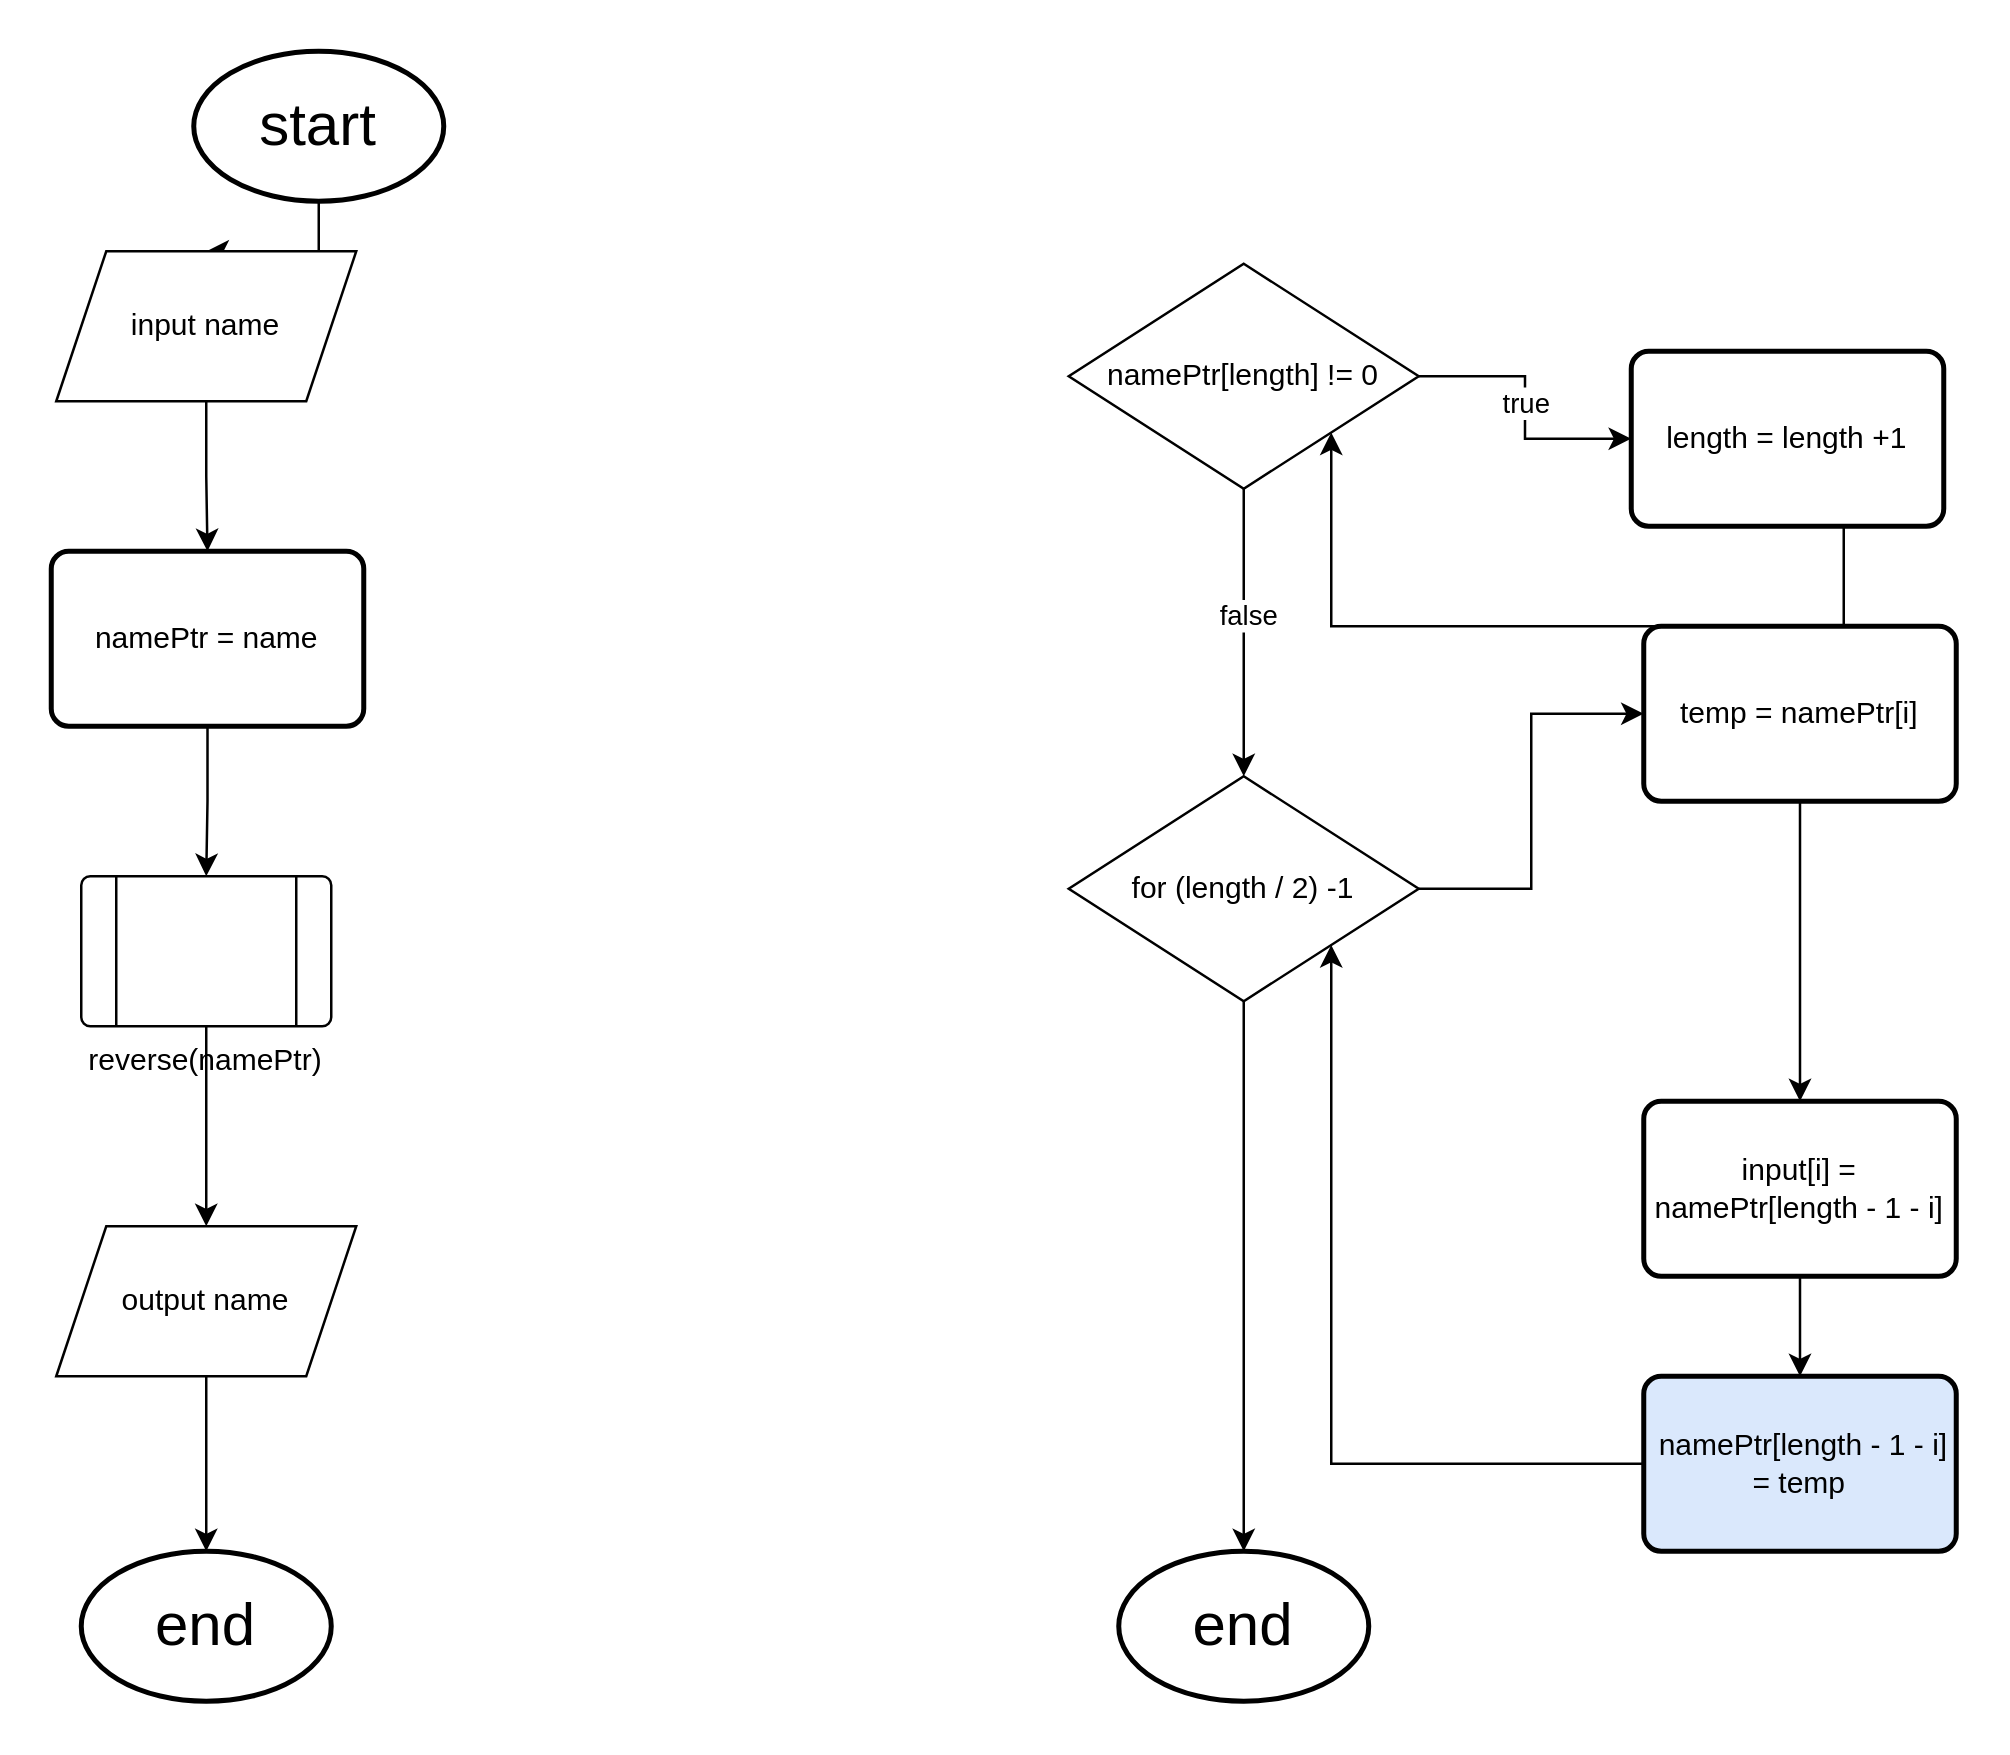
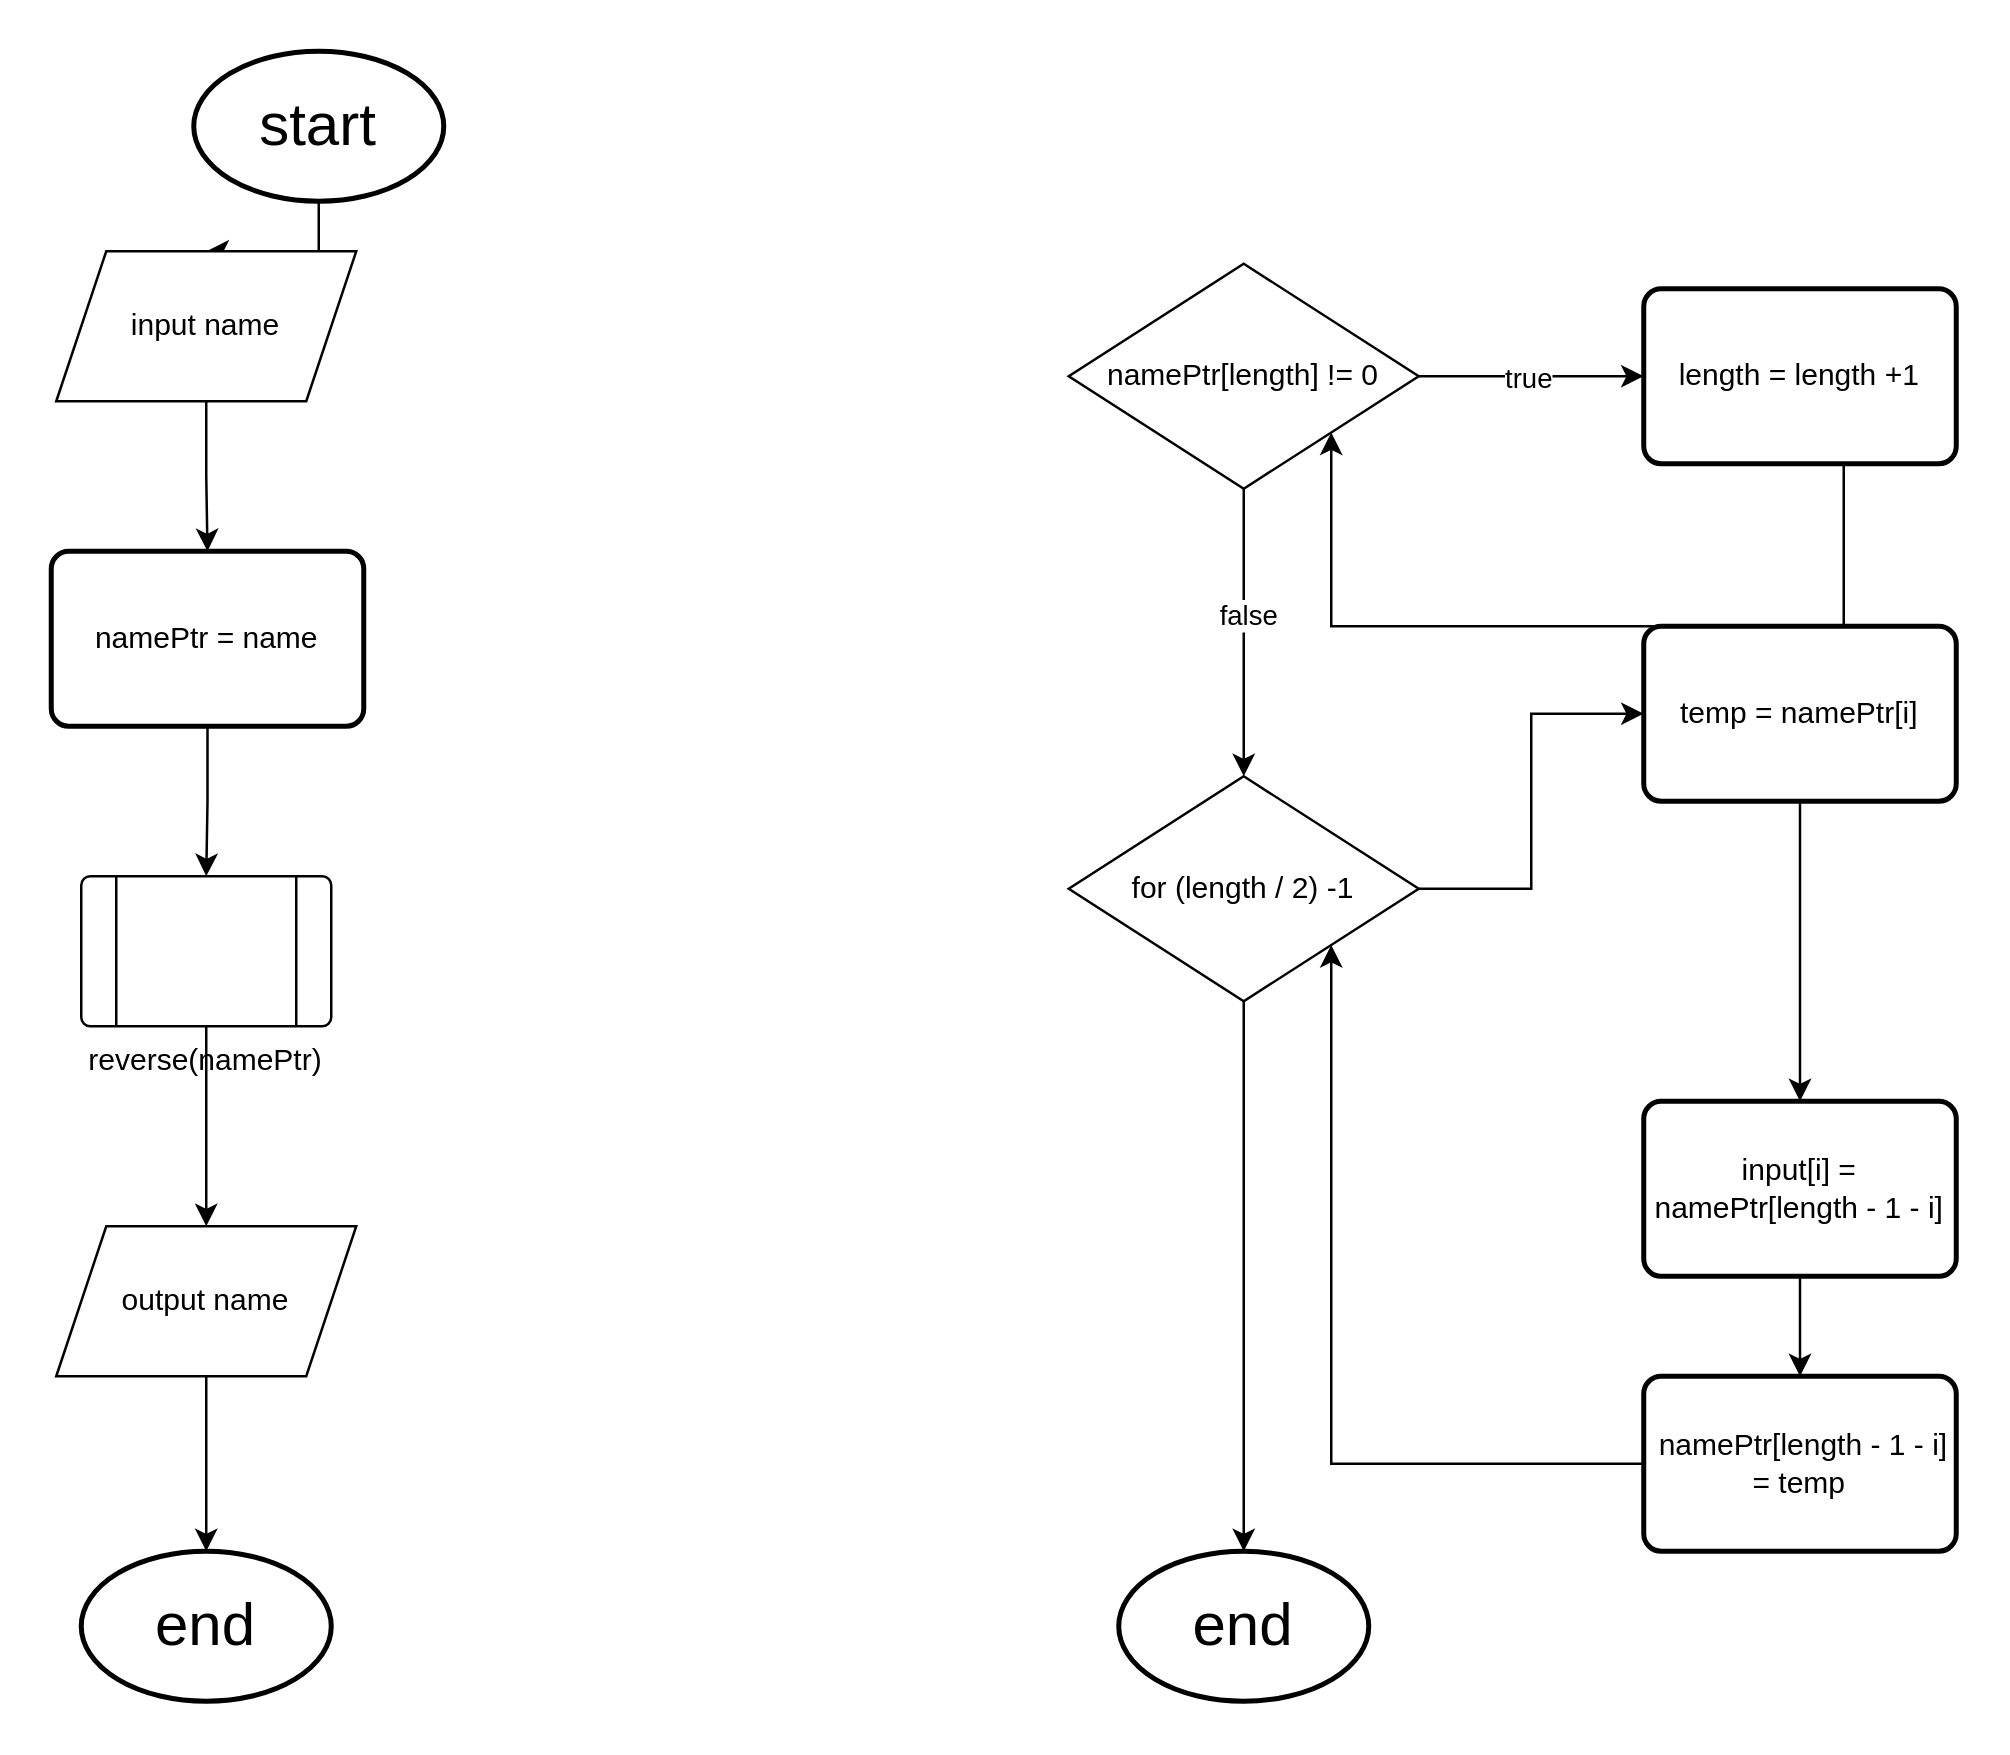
(1788, 439) -> (1800, 376)
(1800, 1464) -> (1800, 1464)
